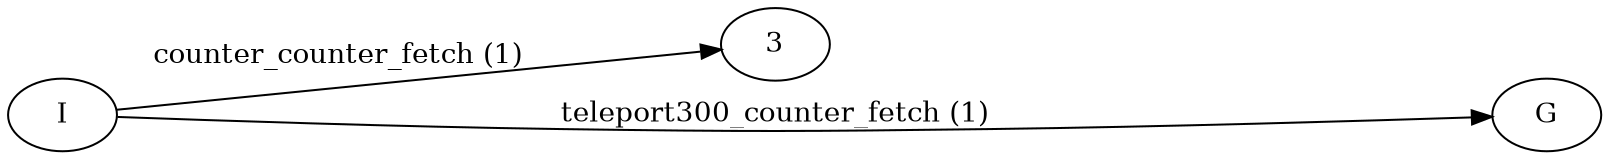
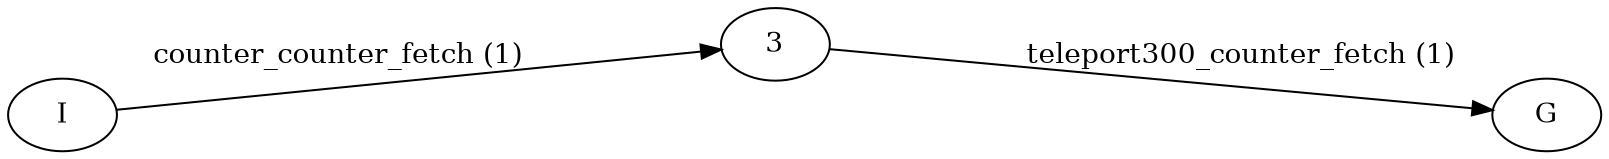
(794, 131) -> (1151, 79)
